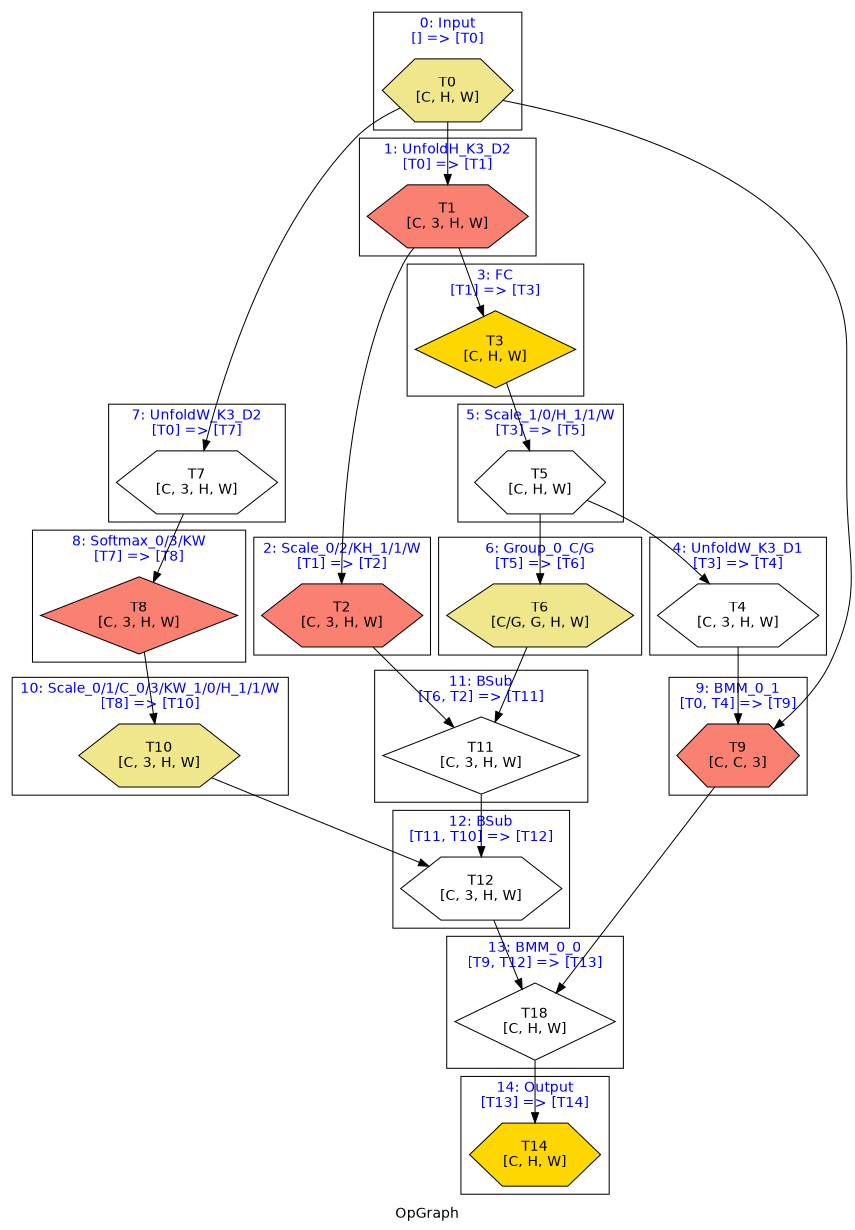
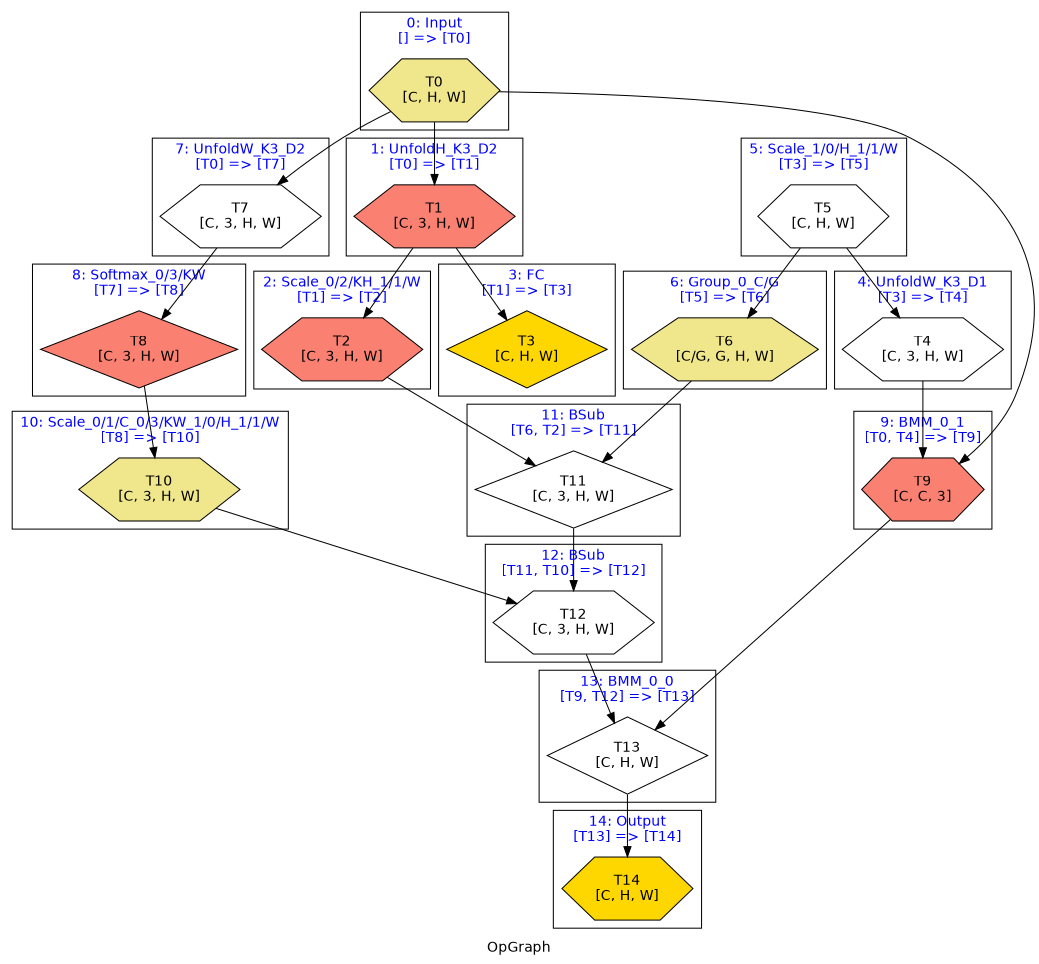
(516, 412) -> none
(535, 1022) -> (627, 756)
